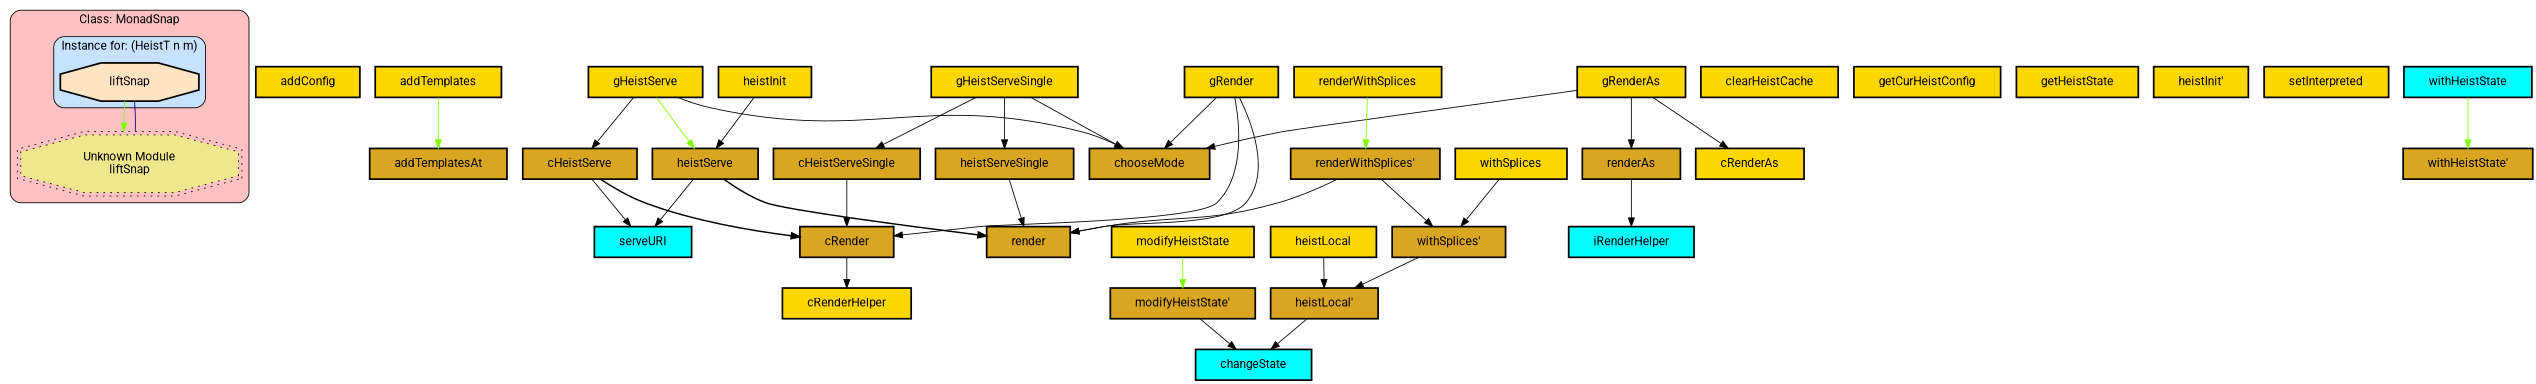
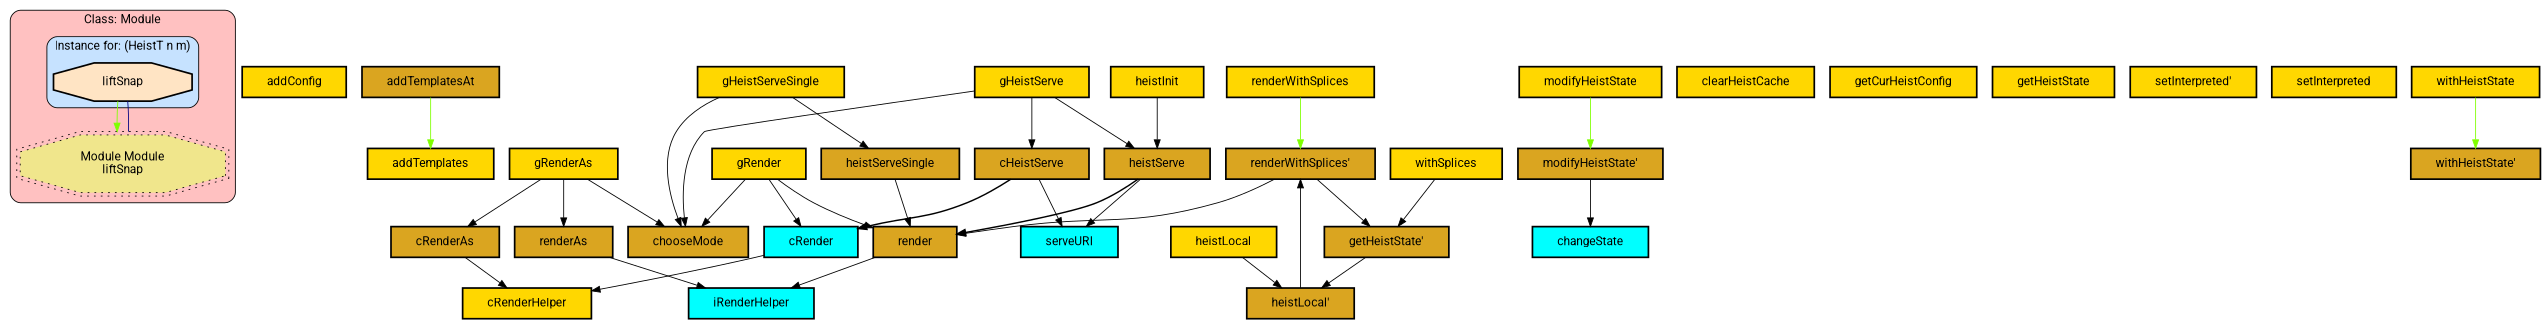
(130, 20) -> (123, 20)
(2201, 82) -> (2193, 82)
(2468, 82) -> (2476, 82)
(438, 119) -> (431, 119)
(673, 120) -> (1091, 121)
(130, 164) -> (123, 164)
(847, 164) -> none
(1750, 164) -> (445, 242)
(847, 242) -> (811, 242)
(1449, 242) -> (1387, 242)
none -> (483, 270)
none -> (837, 271)
(1292, 331) -> (1300, 238)
